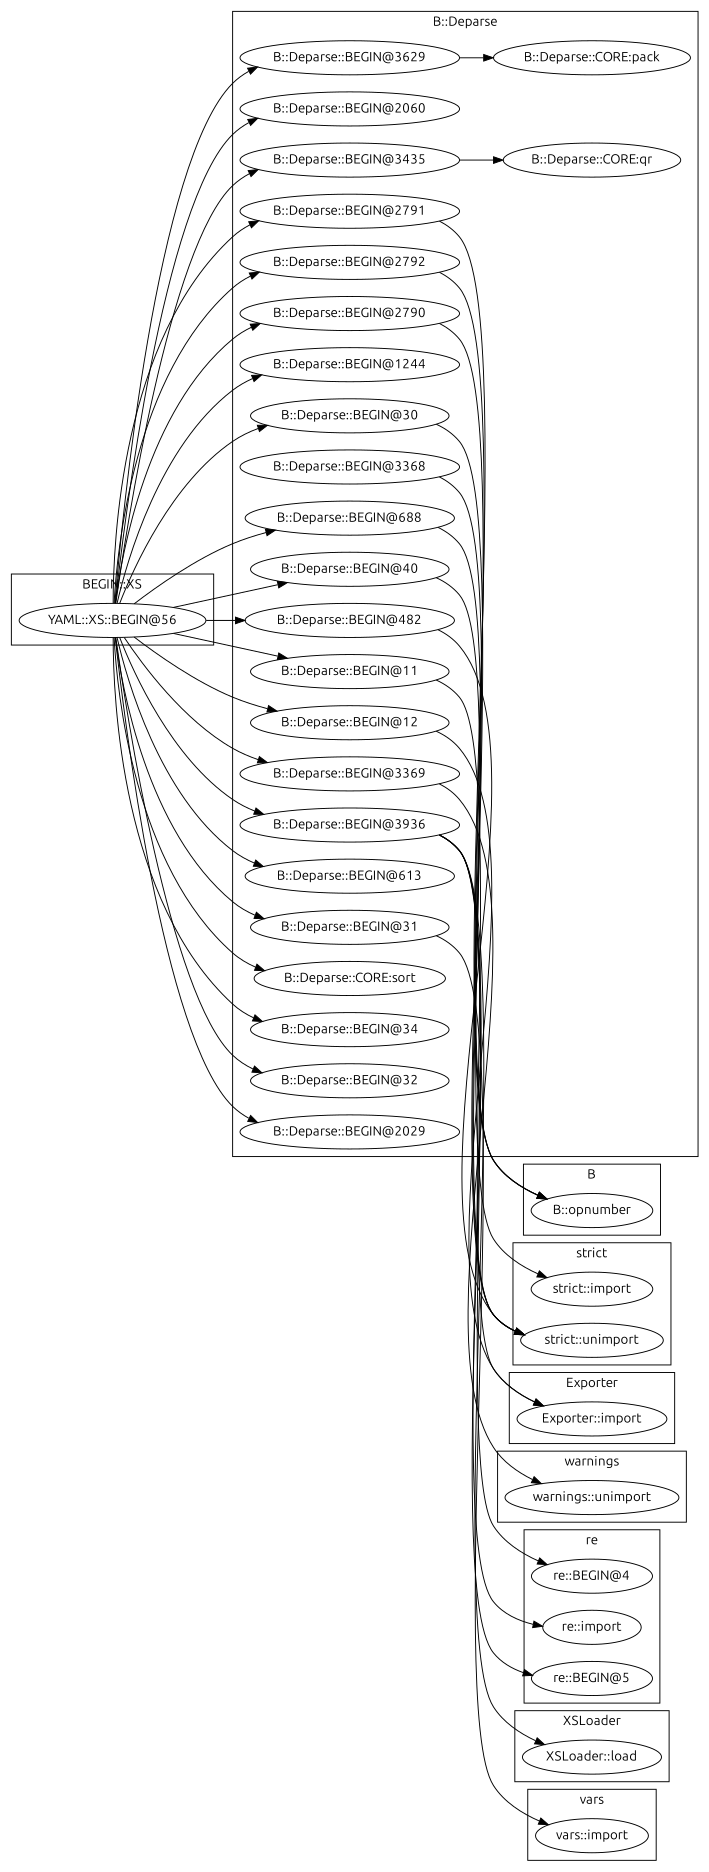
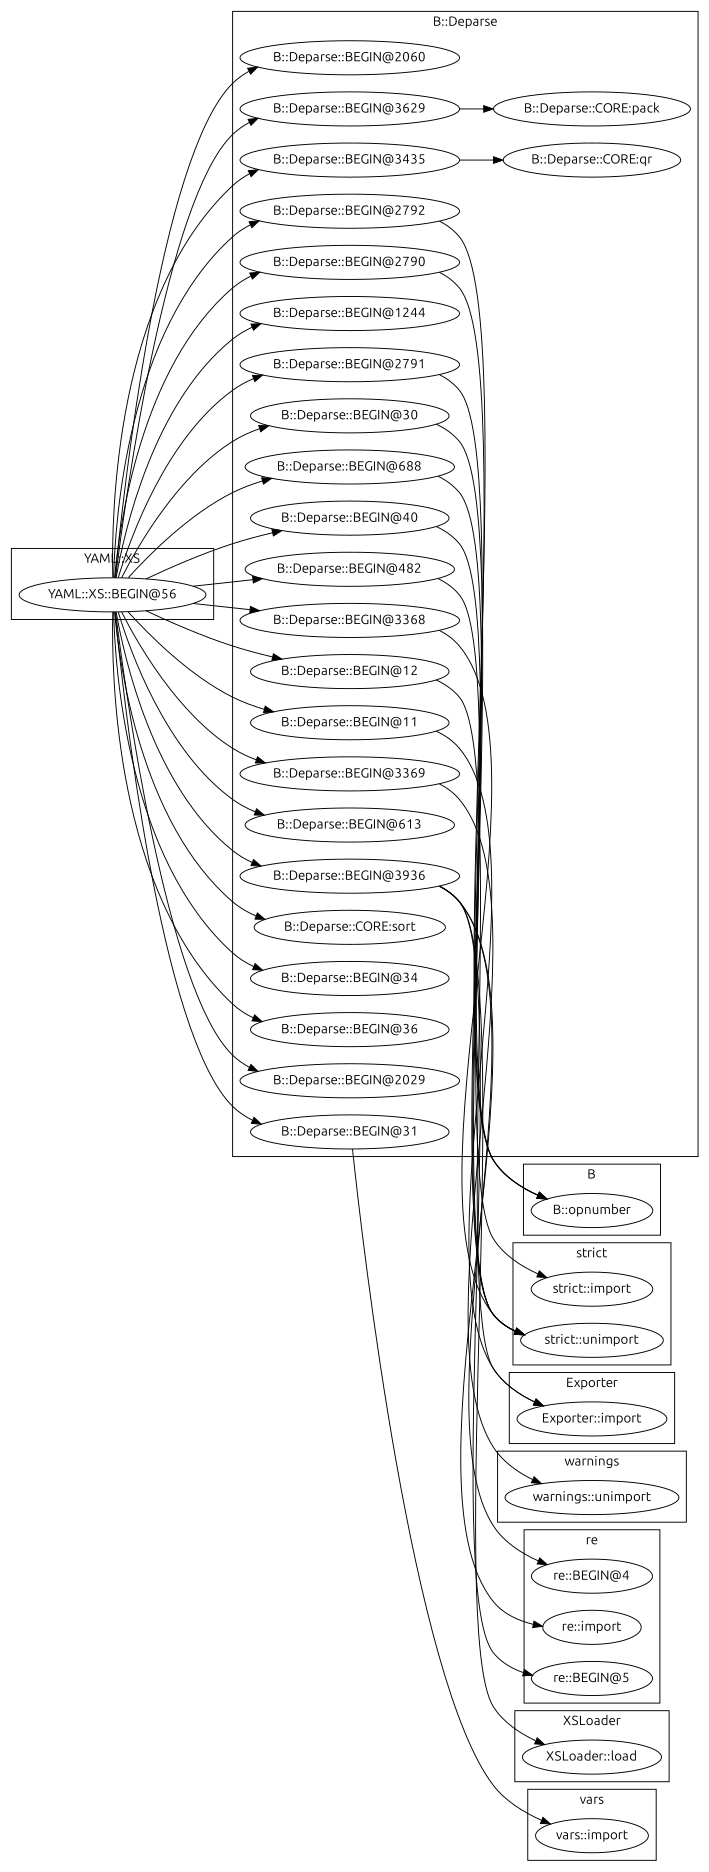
(113, 585) -> (113, 559)
none -> (222, 607)
(350, 1081) -> (350, 1030)
